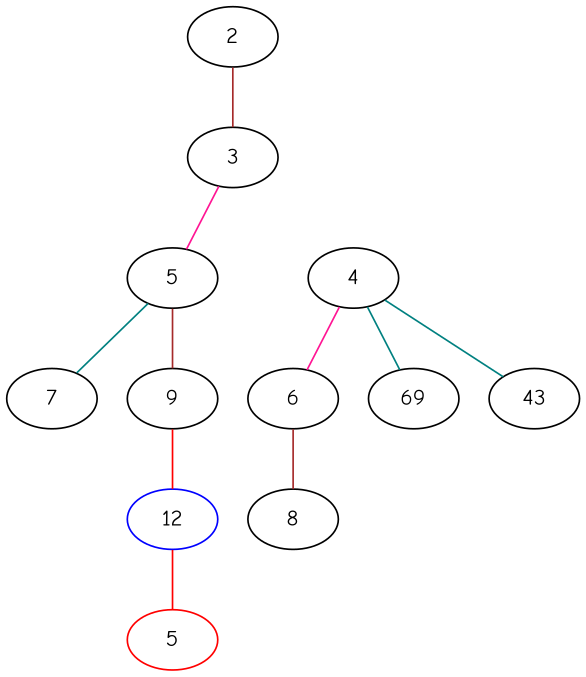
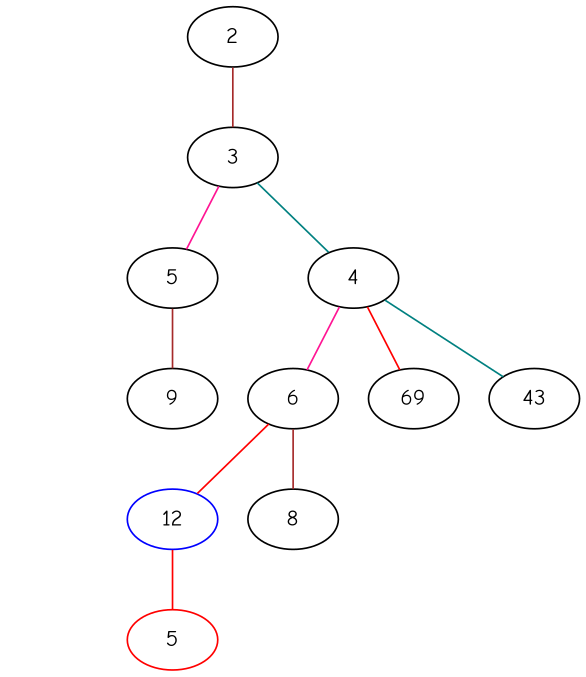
none -> (293, 218)
(384, 338) -> (384, 338)
(52, 399) -> none
(173, 459) -> (233, 459)
